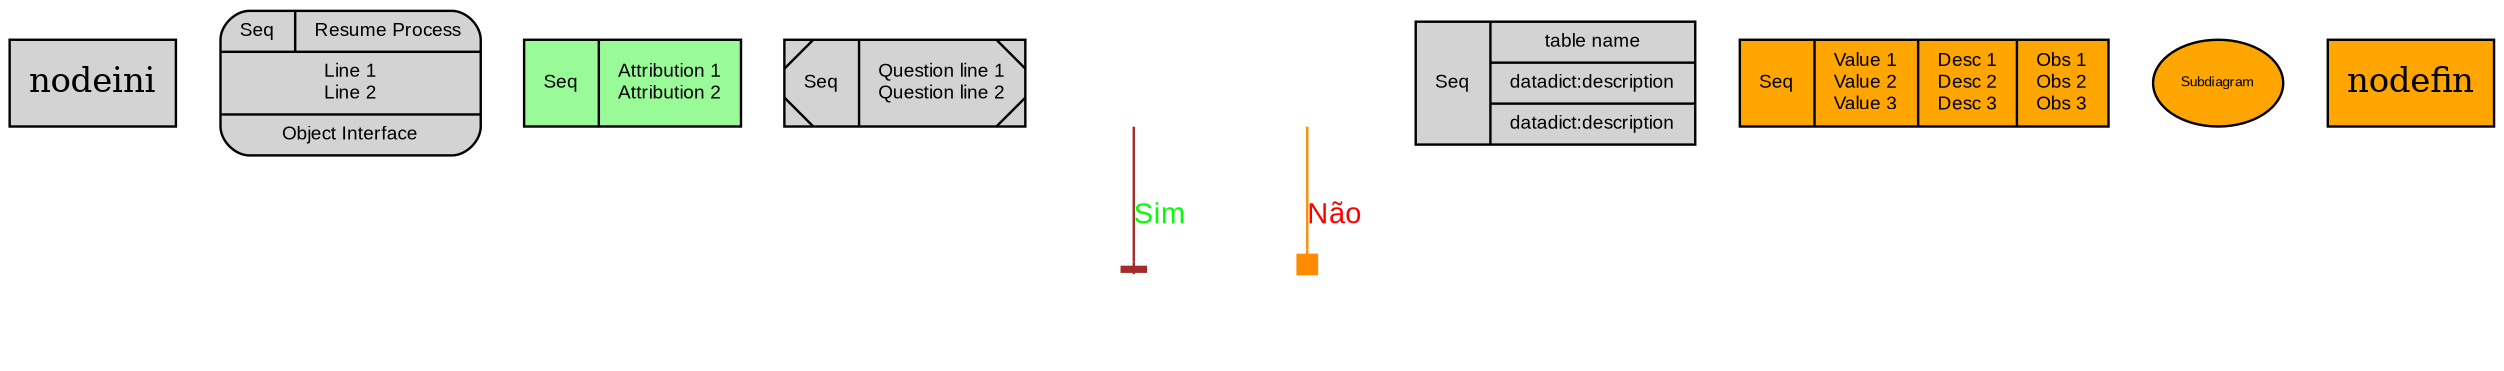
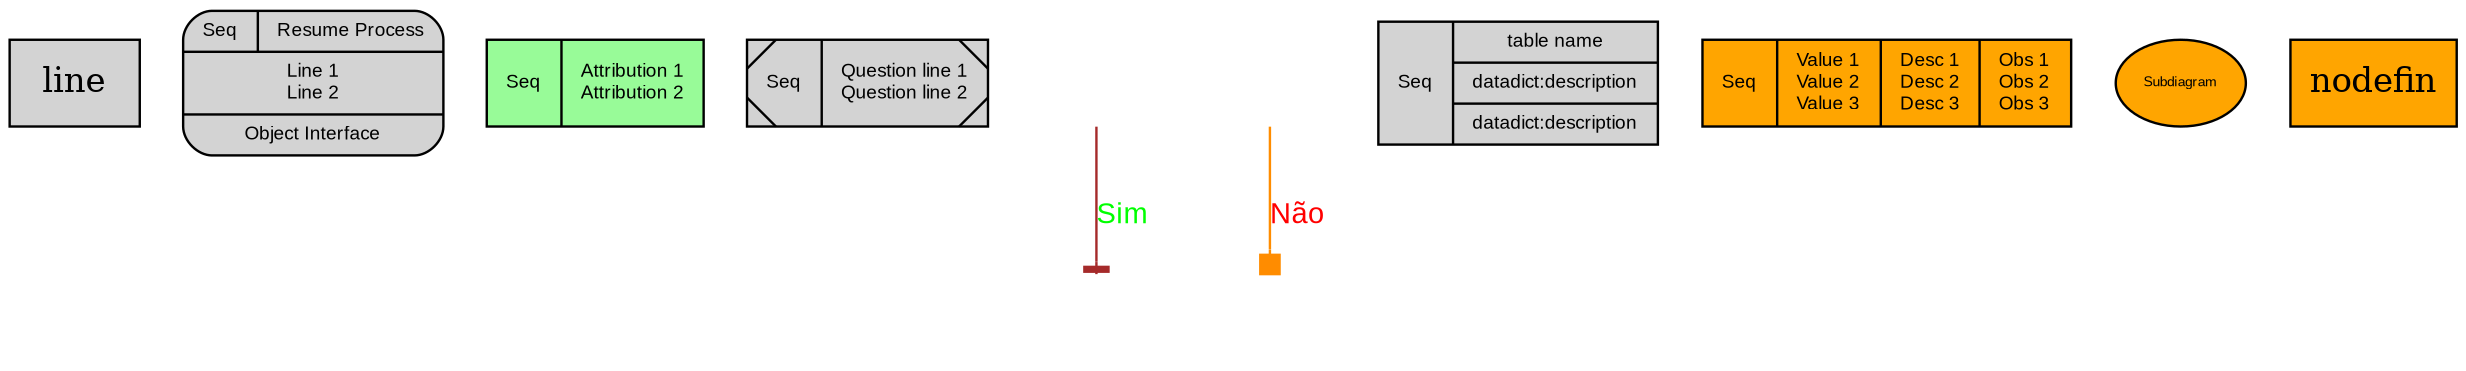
(93, 83) -> (75, 83)
